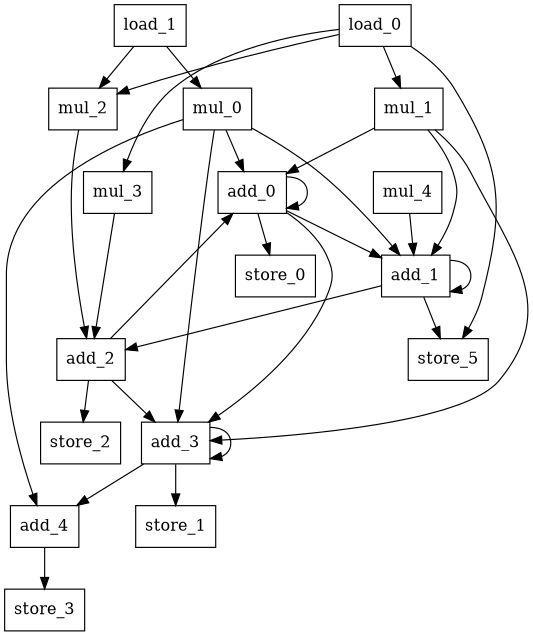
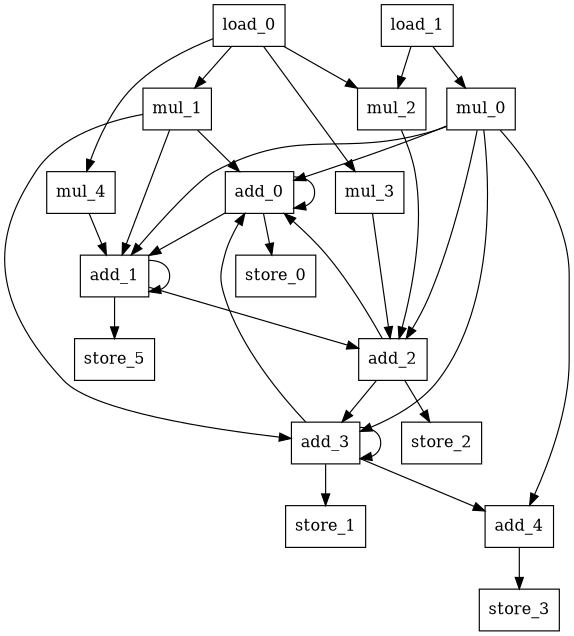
(493, 176) -> (136, 84)
none -> (452, 232)
(312, 323) -> (239, 330)
